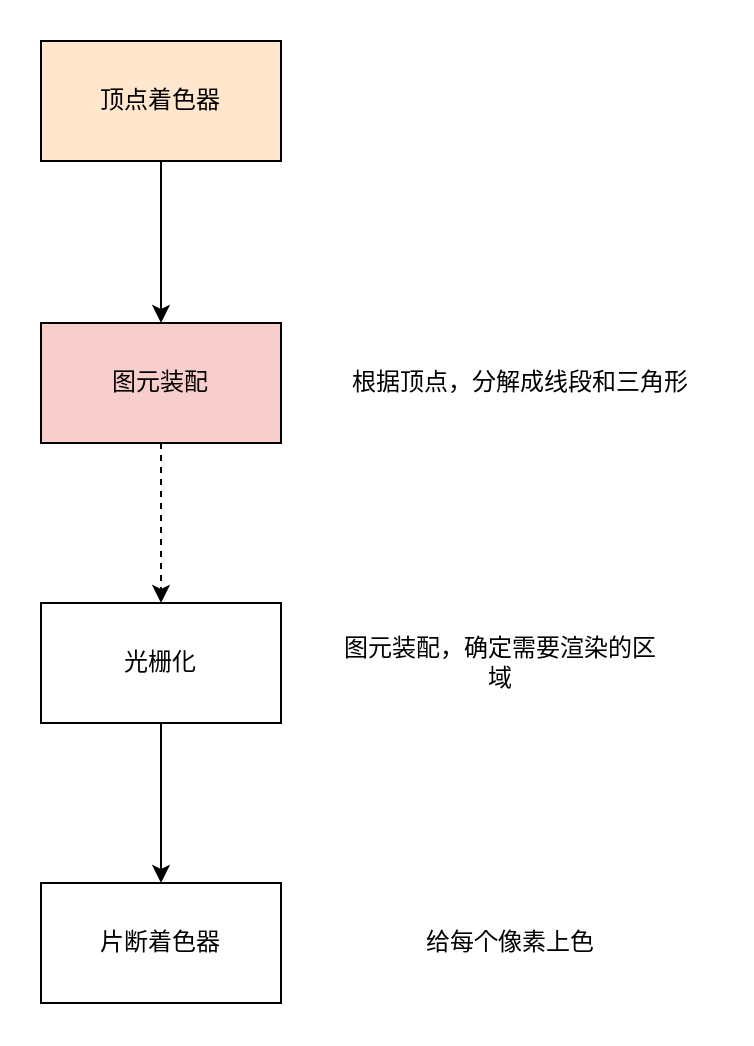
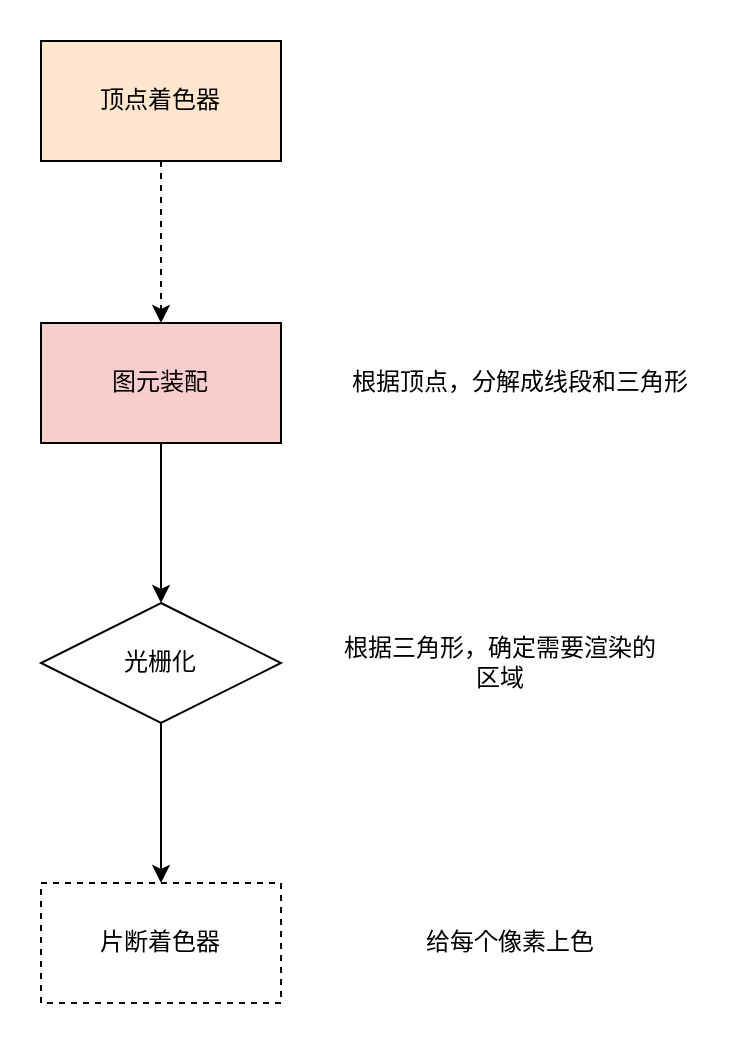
(161, 234) -> (161, 234)
(161, 516) -> (161, 516)
(161, 663) -> (161, 663)
(501, 663) -> (501, 663)
(161, 943) -> (161, 943)
